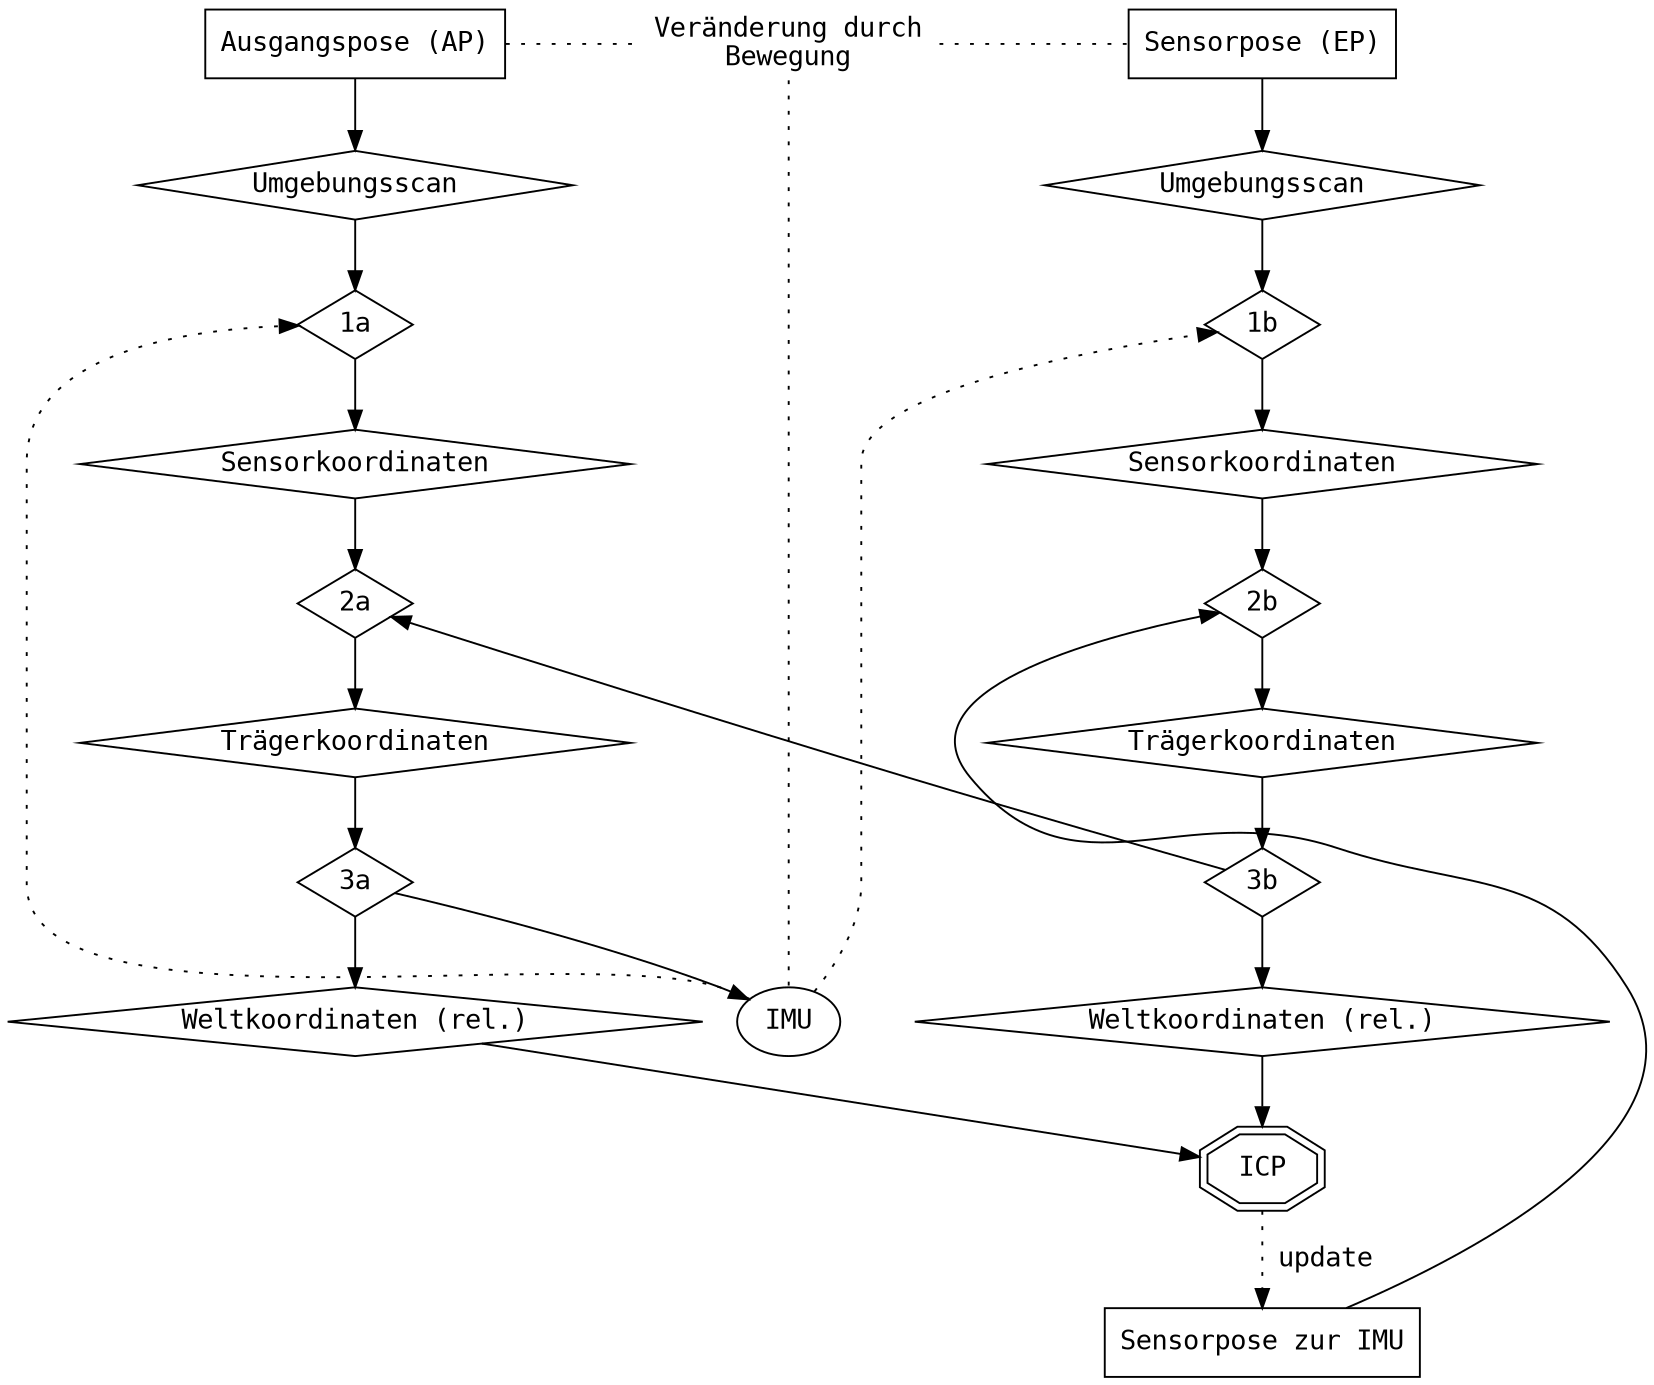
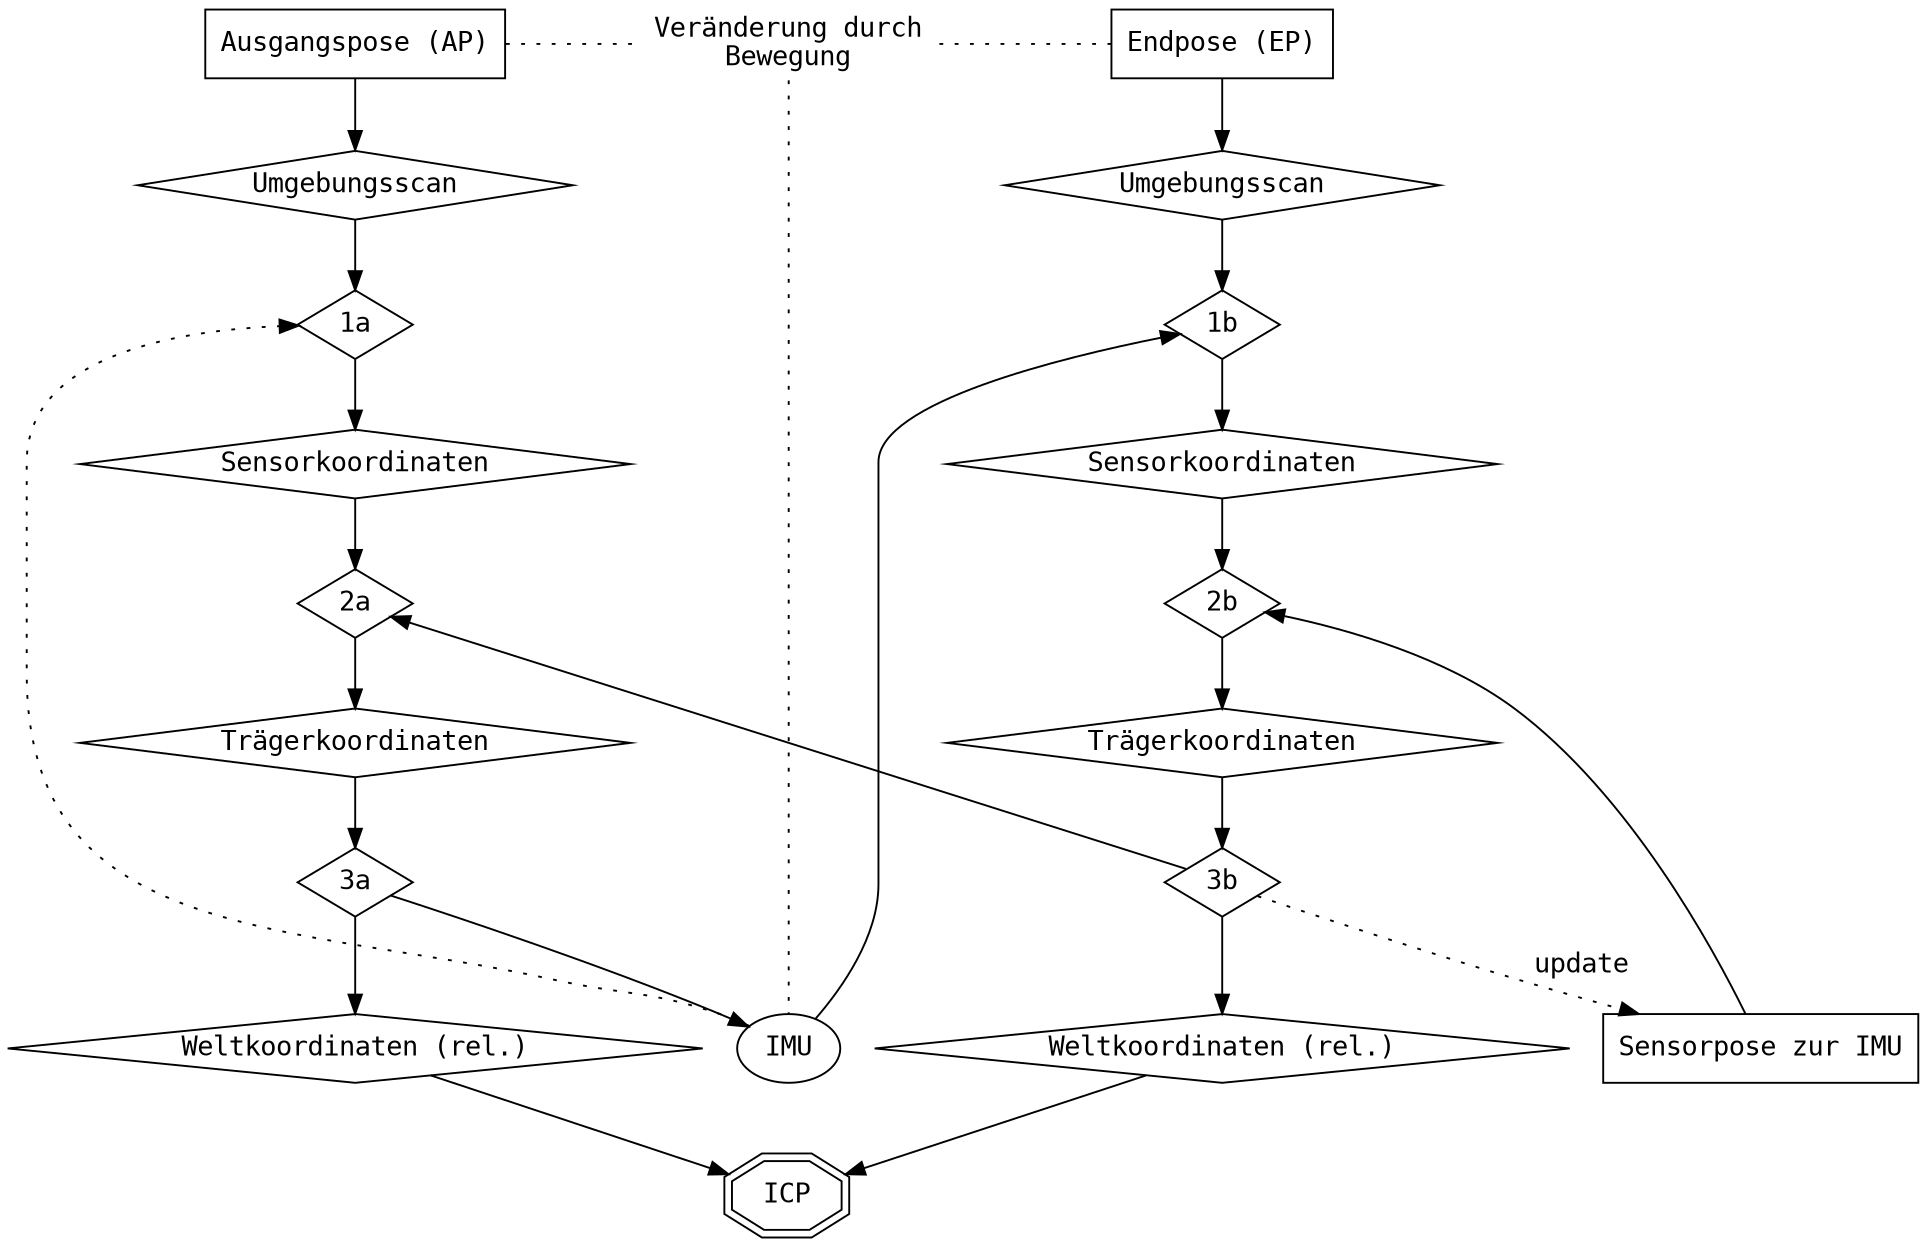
(1262, 44) -> (1222, 44)
(861, 546) -> (878, 589)
(1262, 1250) -> (1438, 955)
